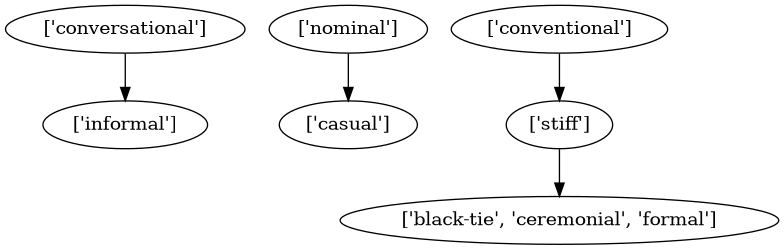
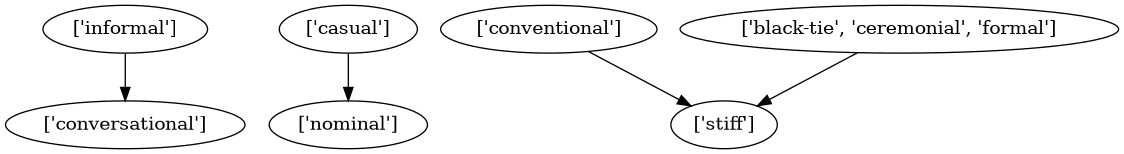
(125, 70) -> (125, 70)
(348, 70) -> (348, 70)
(559, 166) -> (813, 76)
